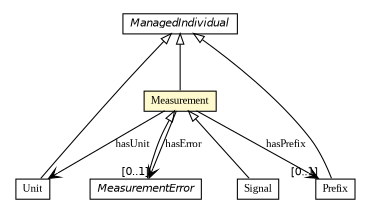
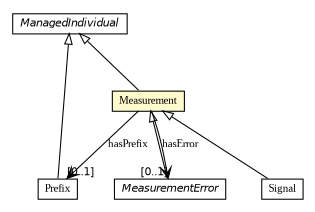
(33, 189) -> none
